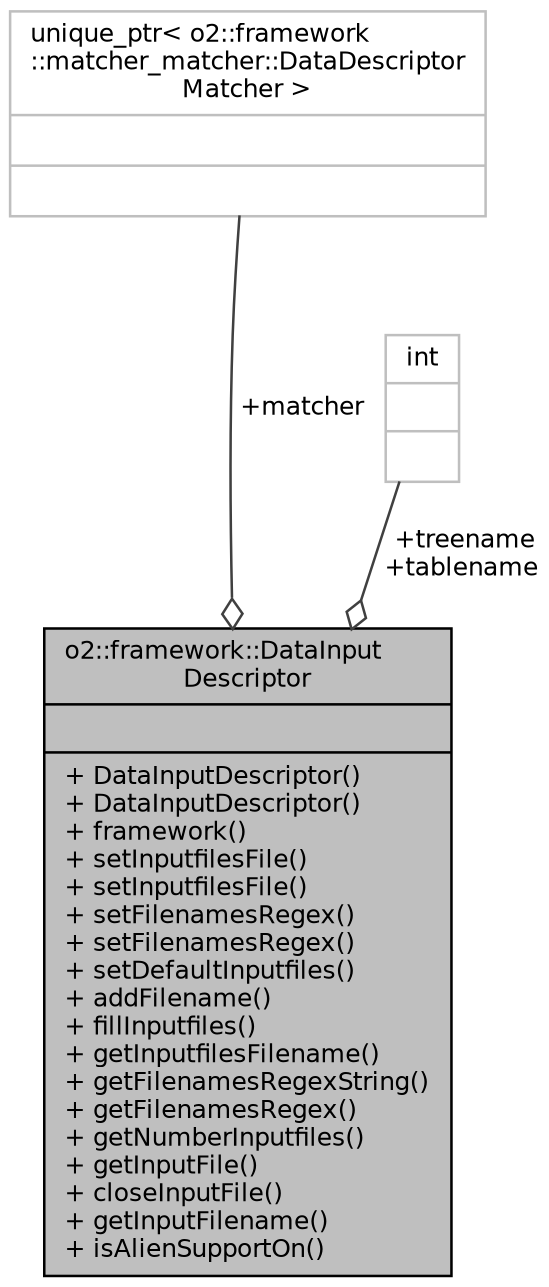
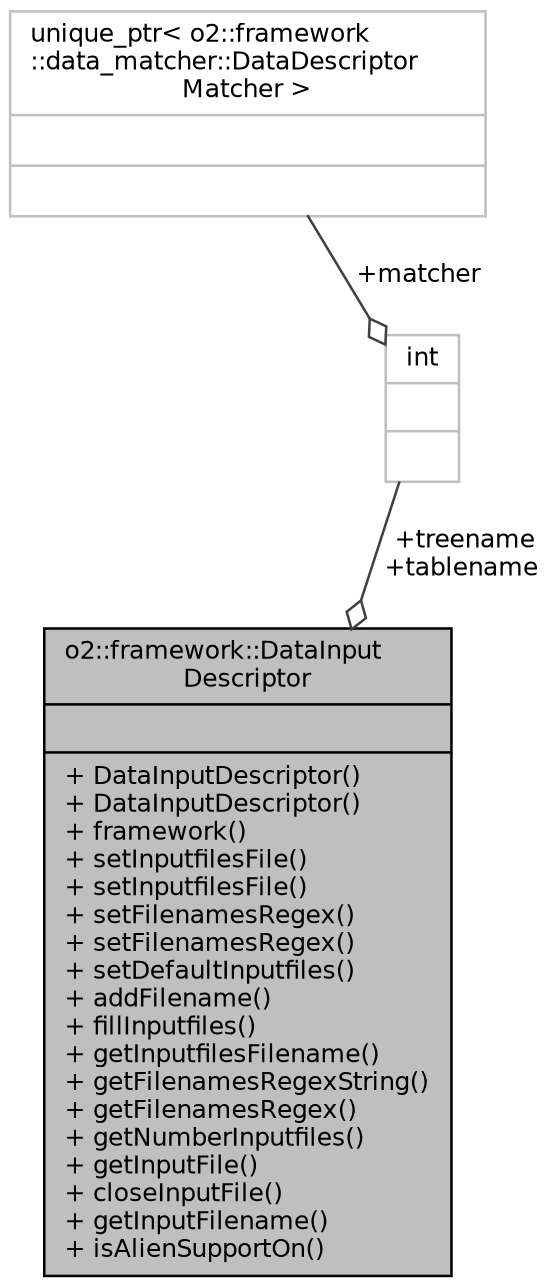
(248, 62) -> (225, 62)
(231, 406) -> (339, 267)
